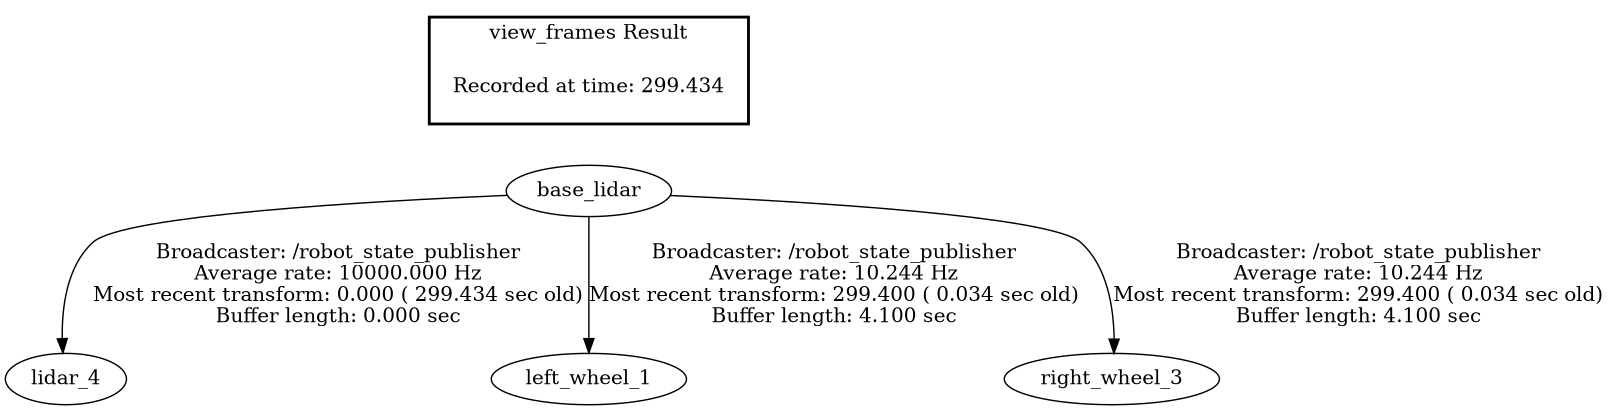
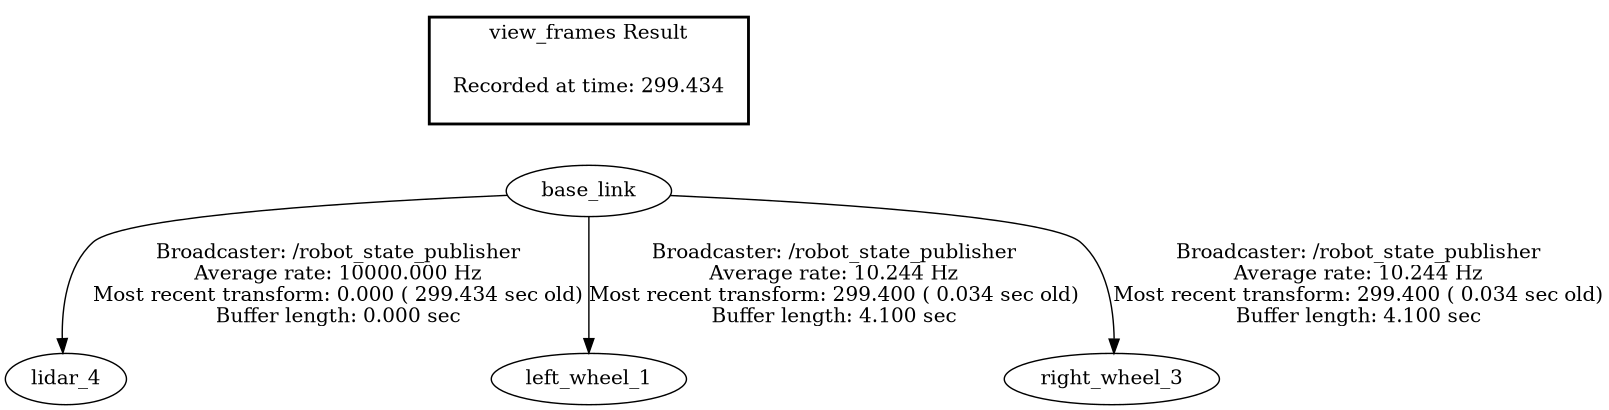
(589, 191) -> (589, 191)
